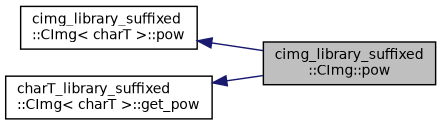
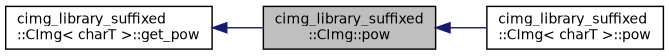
(238, 47) -> (468, 28)
(109, 98) -> (109, 28)
